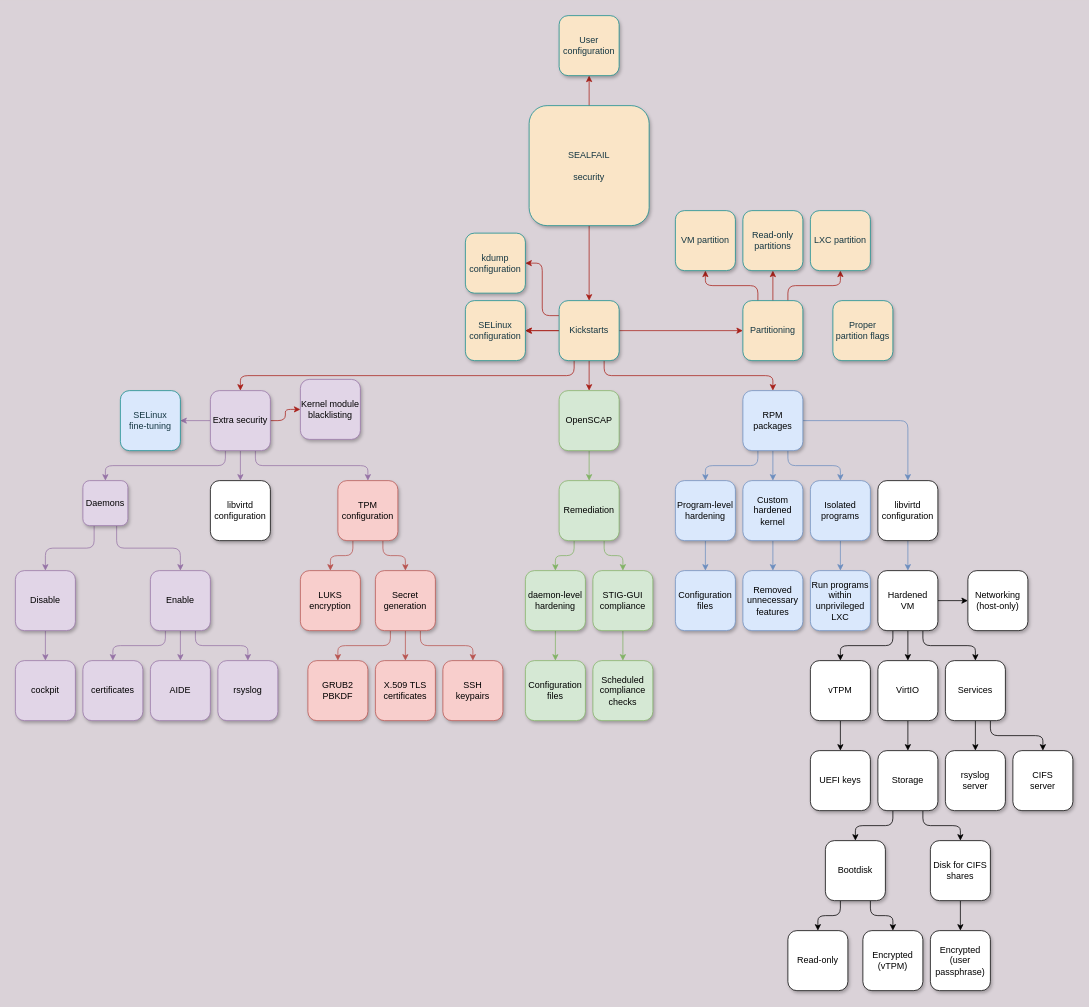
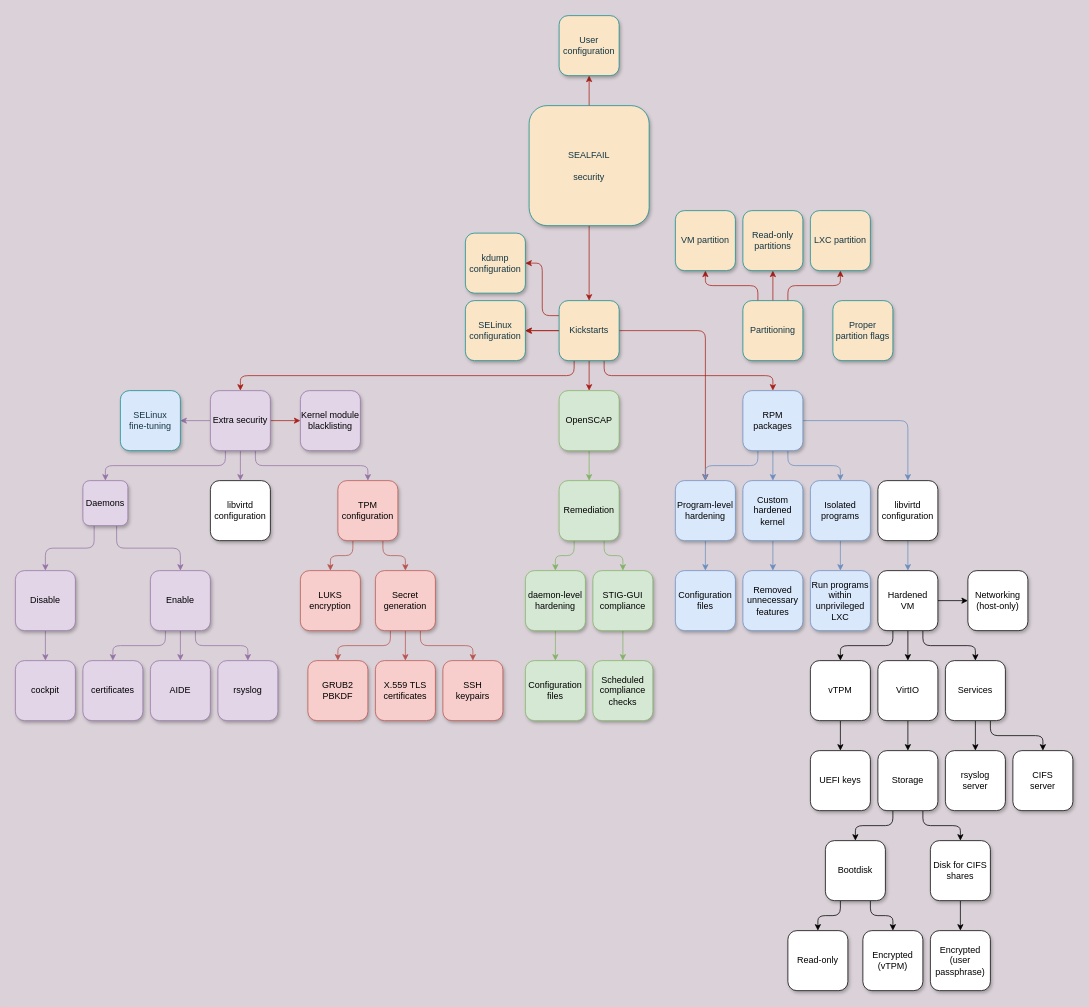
(719, 330) -> (705, 396)
(330, 409) -> (330, 420)
(405, 690) -> (405, 690)
